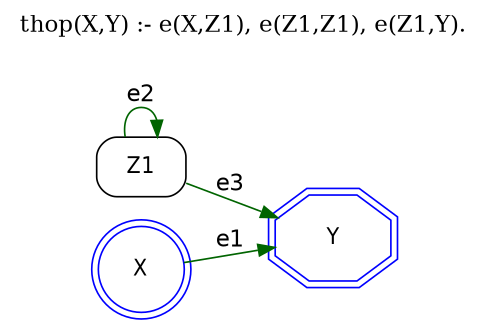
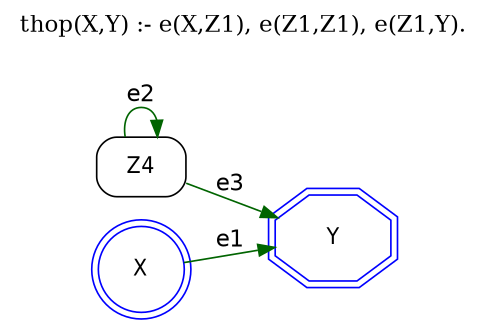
(141, 167) -> (141, 167)
